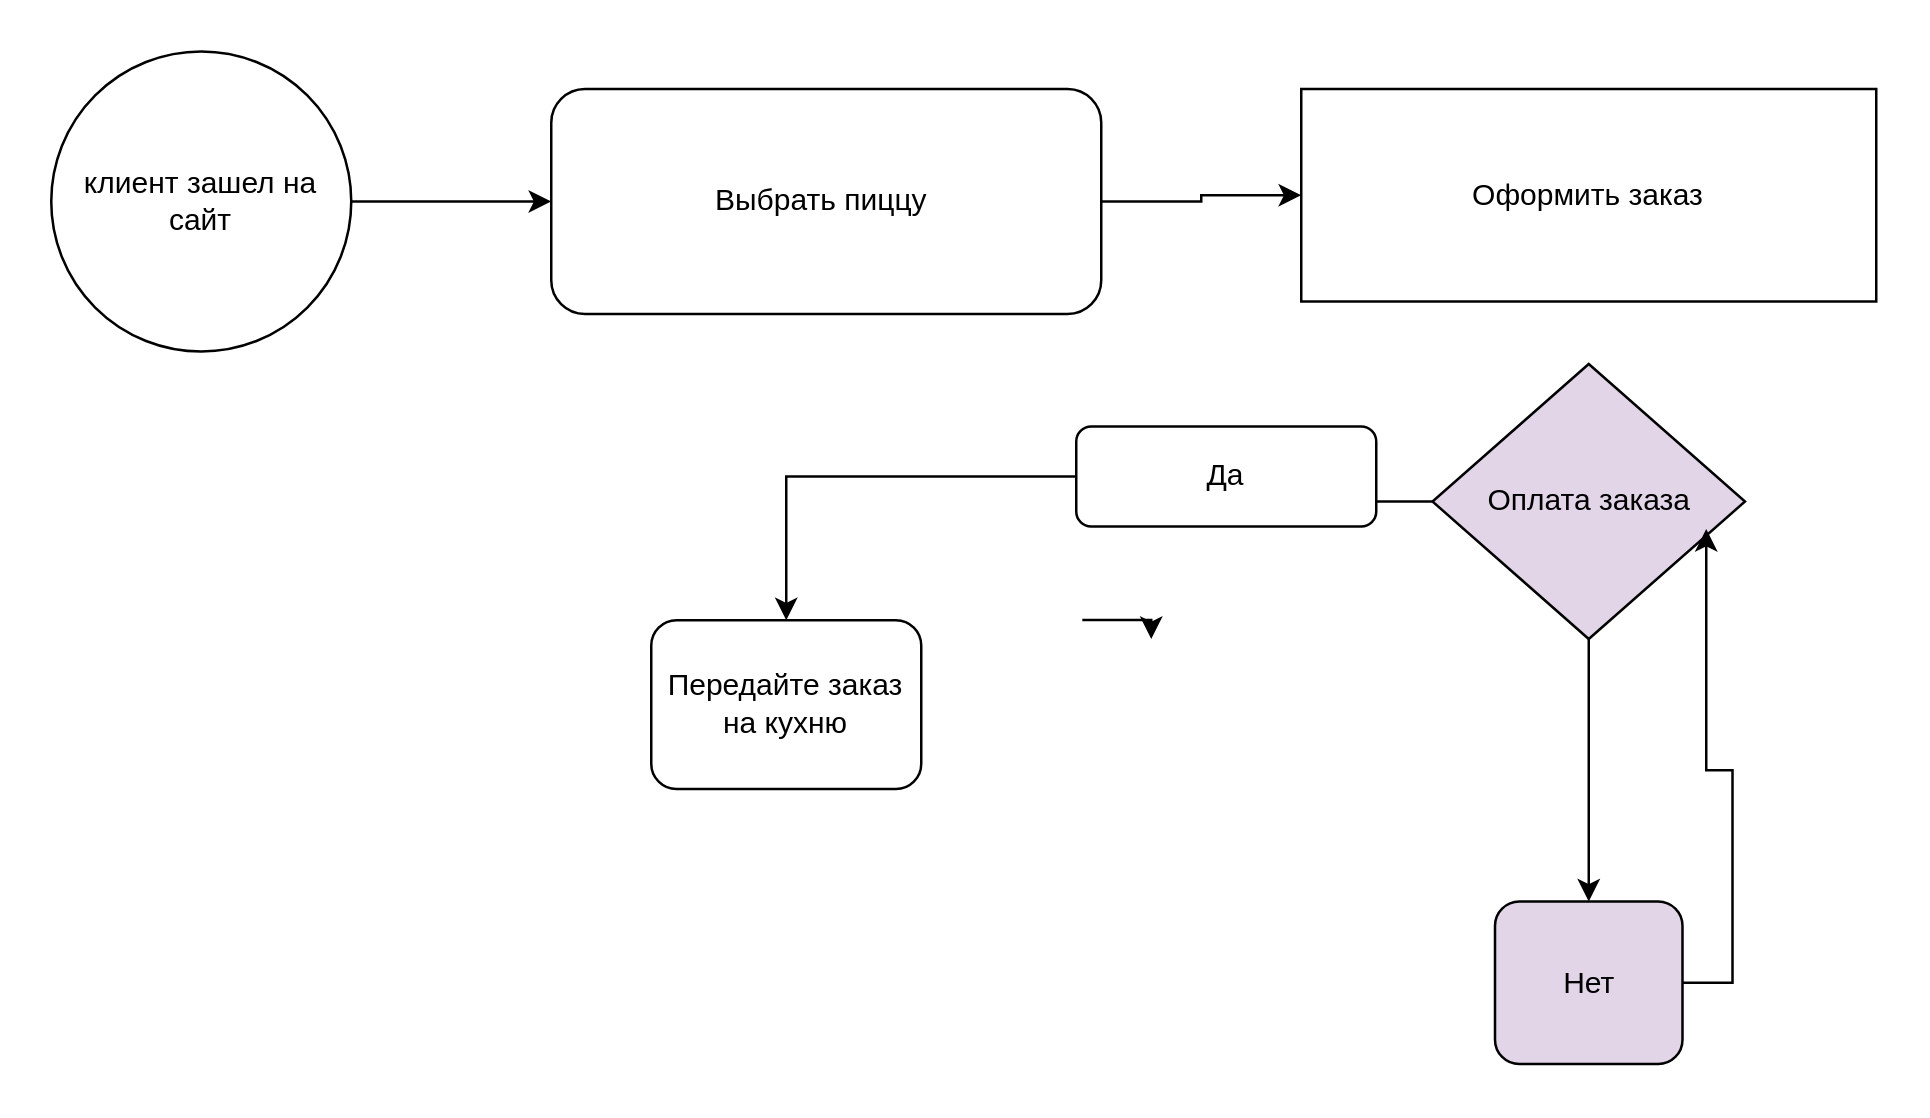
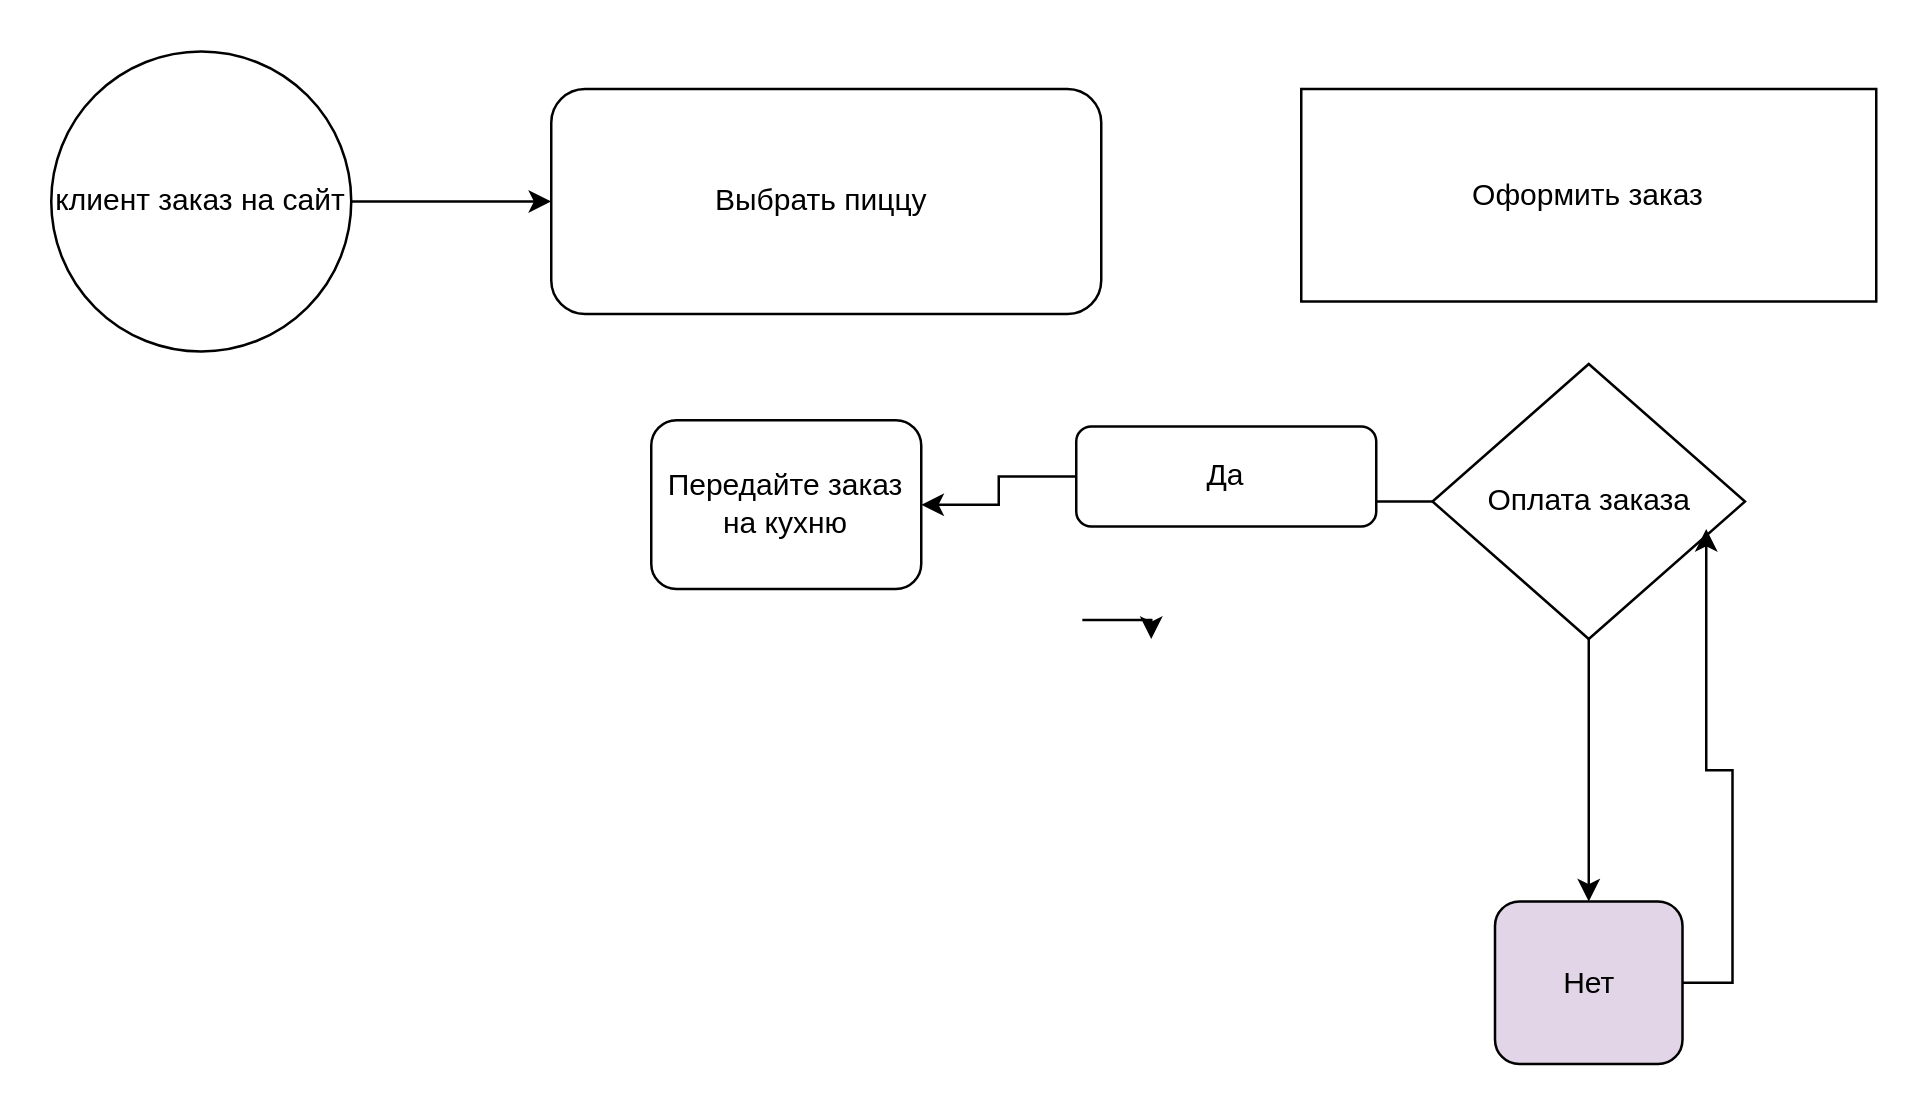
(201, 201) -> (201, 201)
(1196, 201) -> none
(1589, 501) -> (1589, 501)
(786, 704) -> (786, 504)
